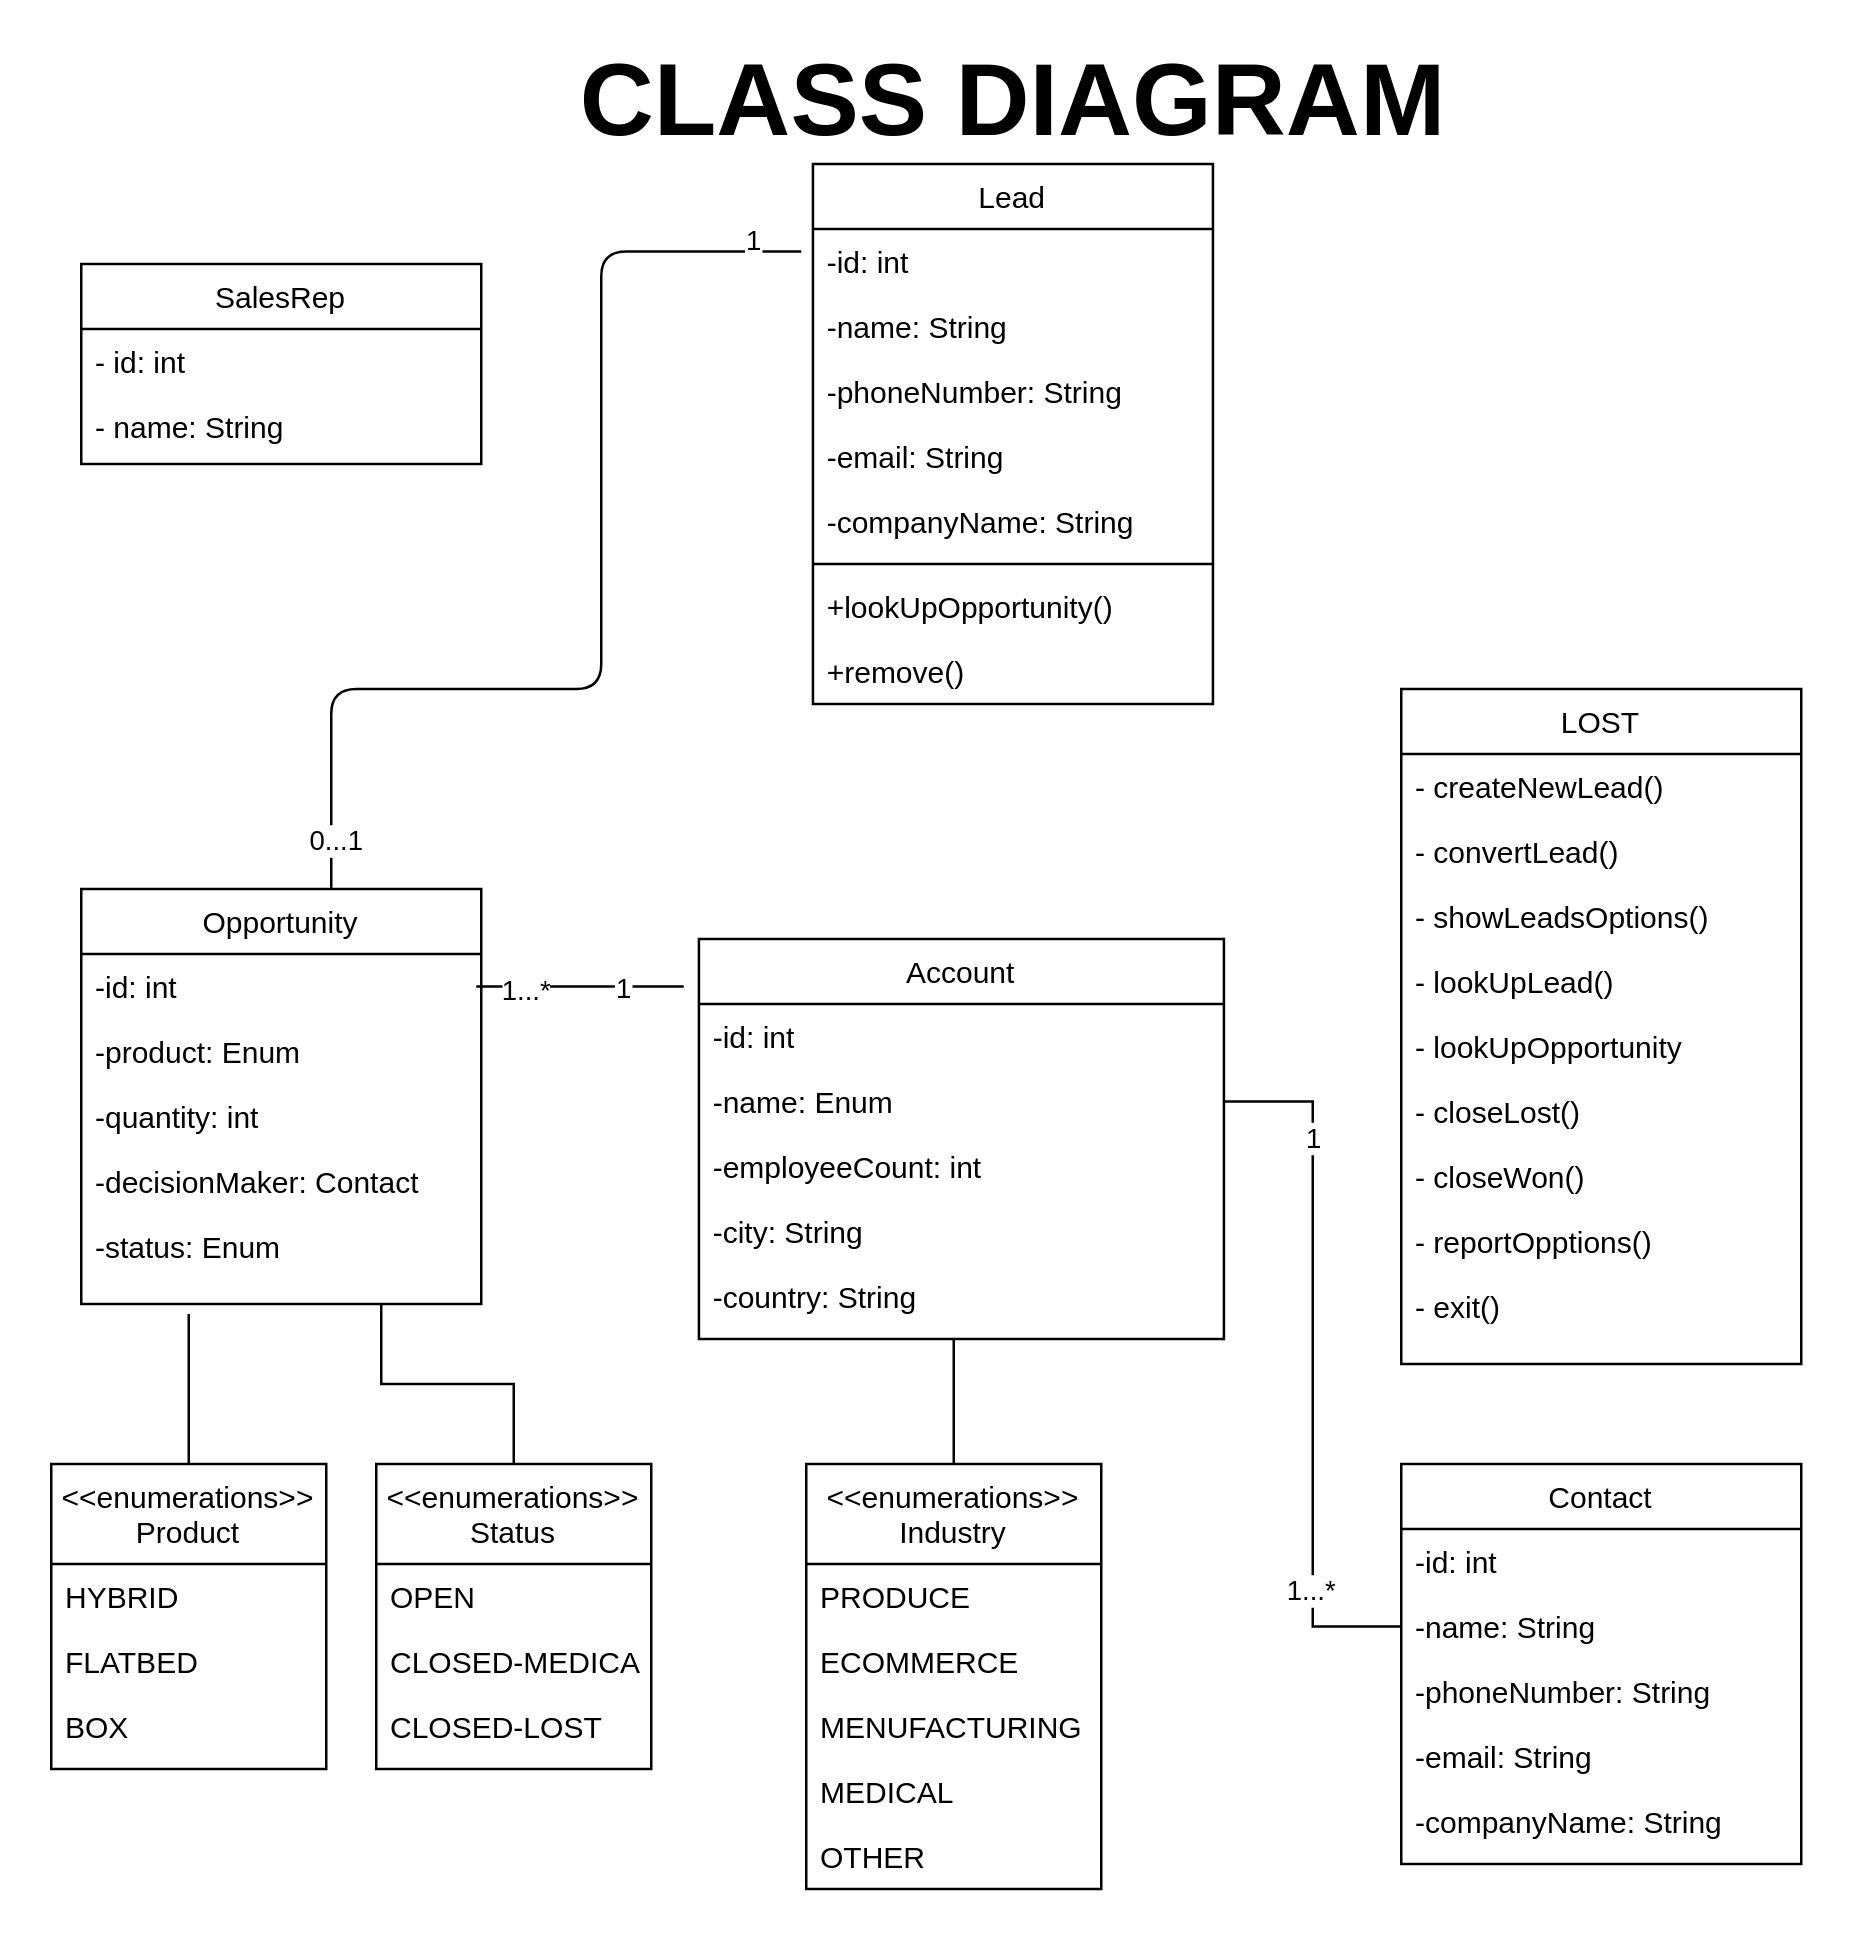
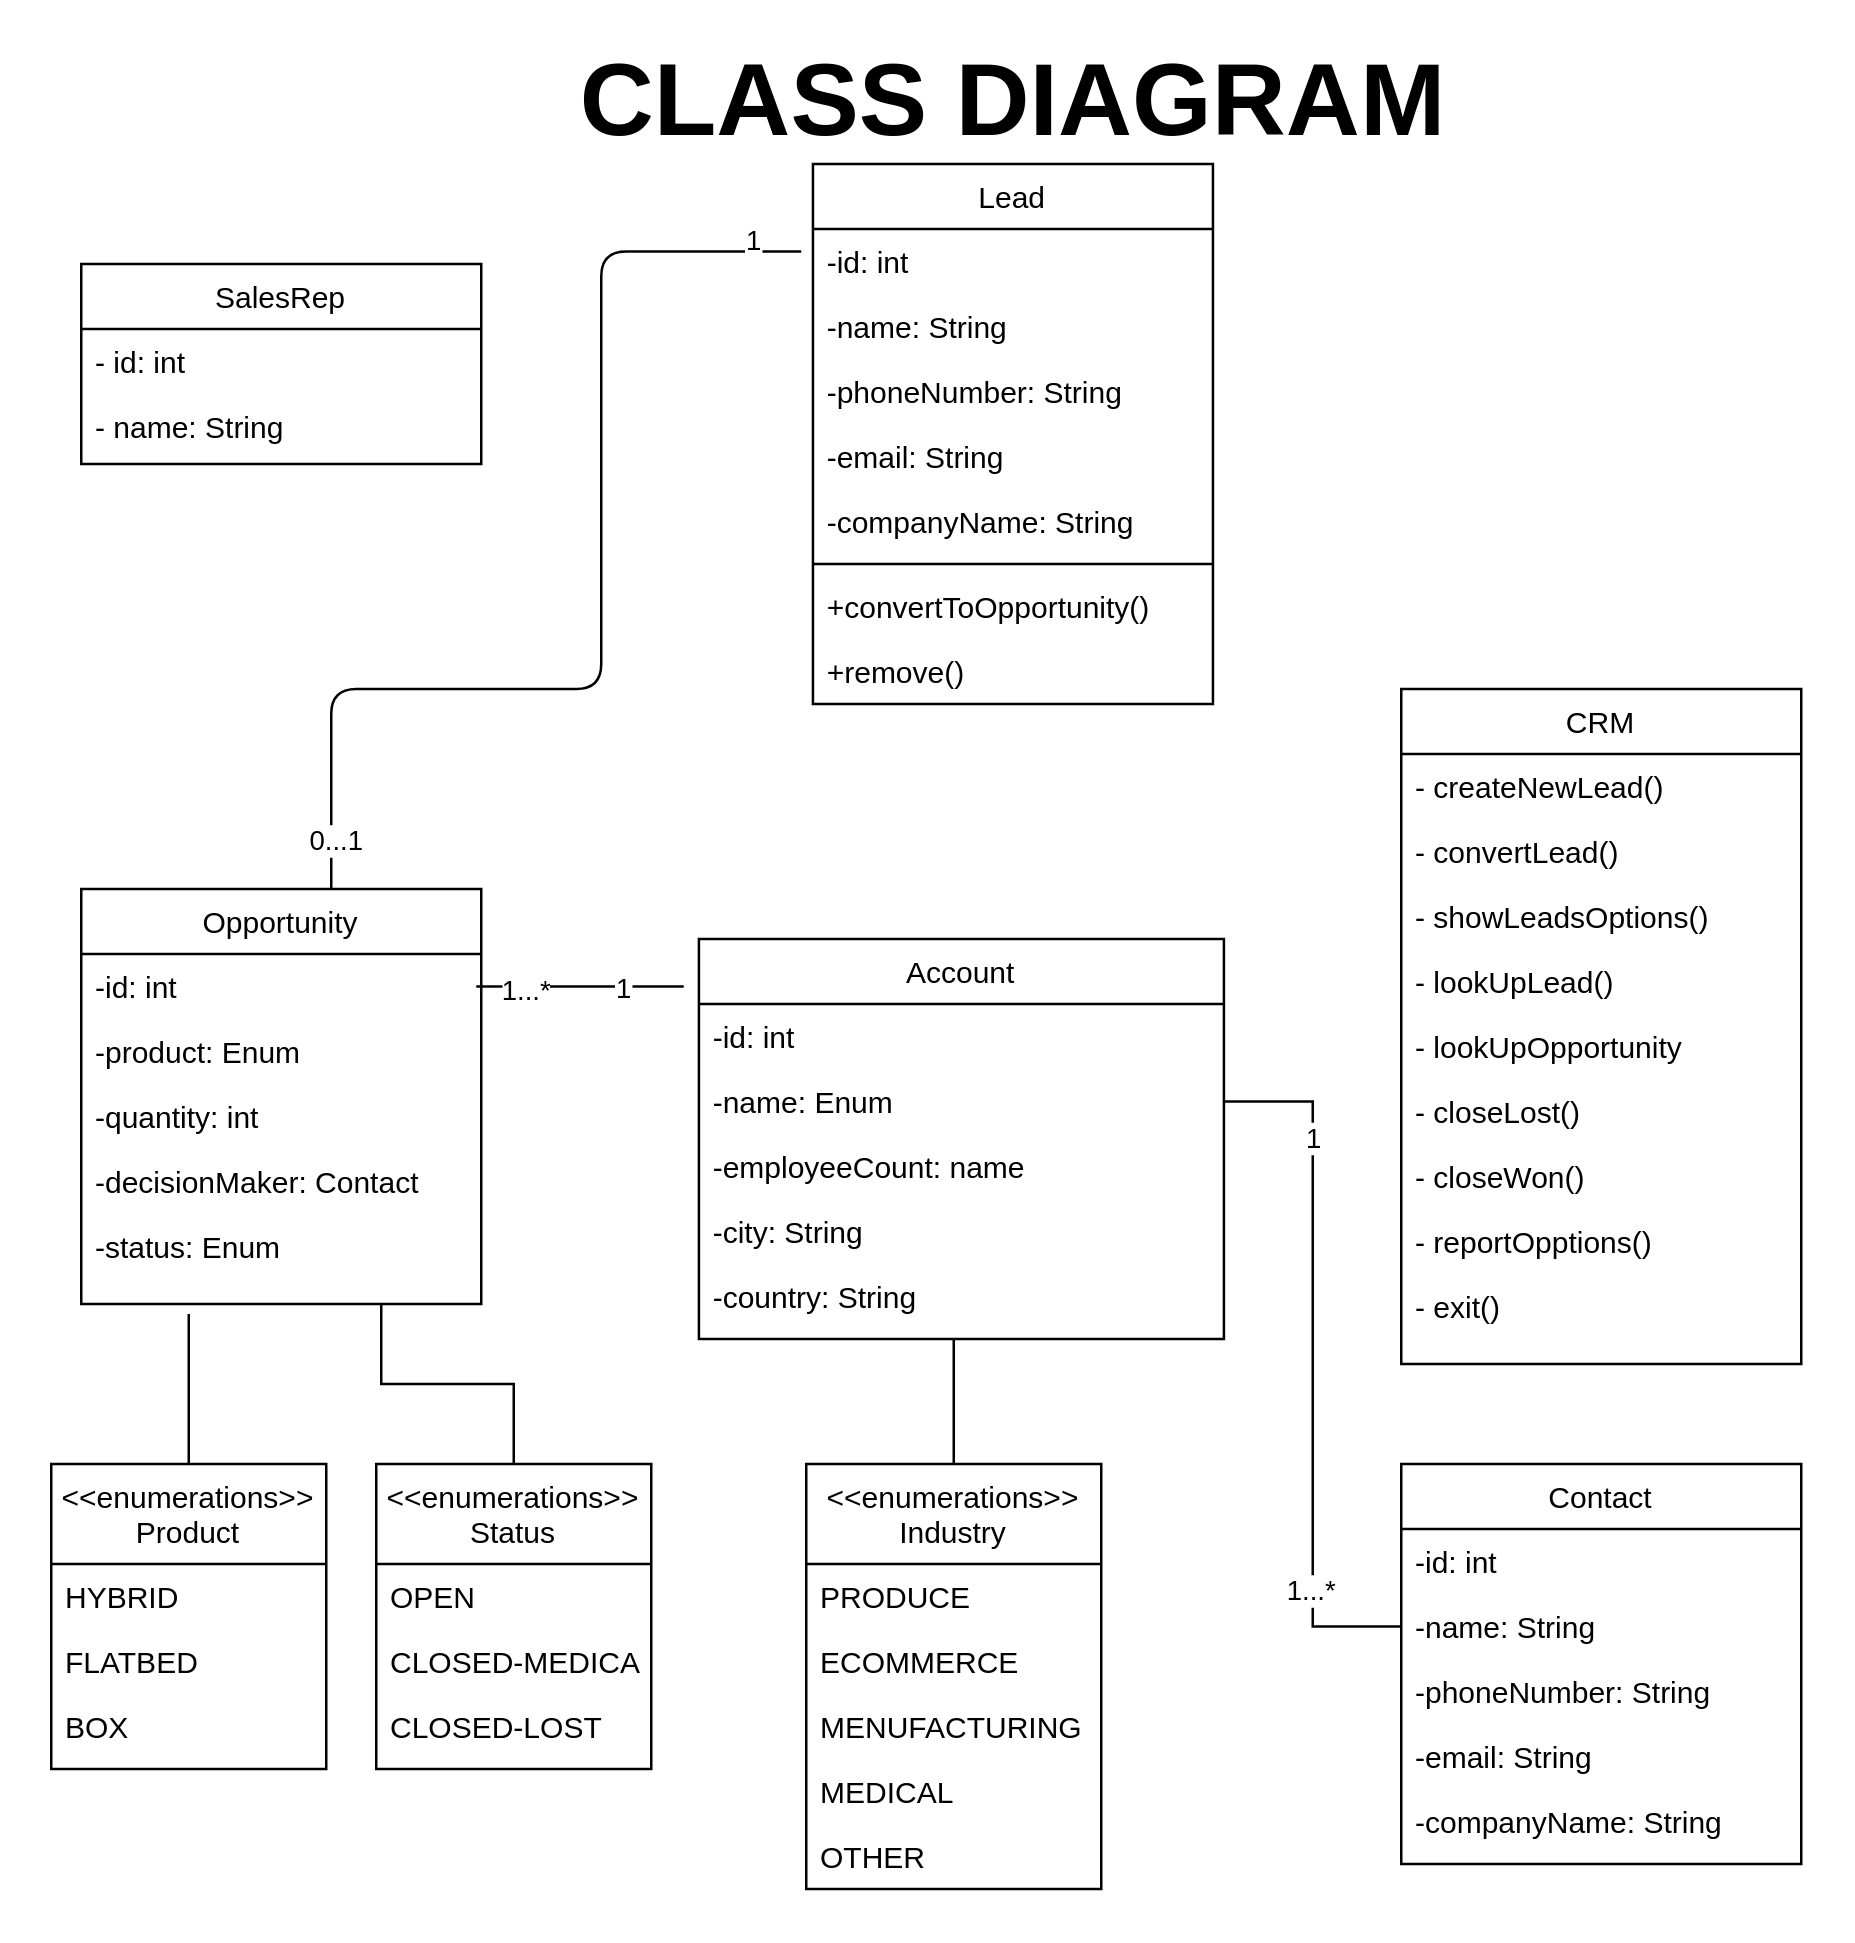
(987, 608) -> (1016, 608)
(1600, 723) -> (1600, 723)
(857, 1168) -> (869, 1168)
